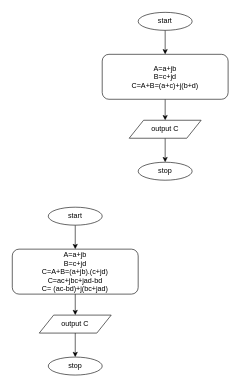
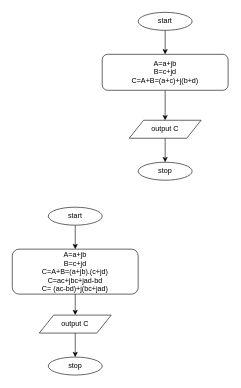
(165, 77) -> (165, 72)
